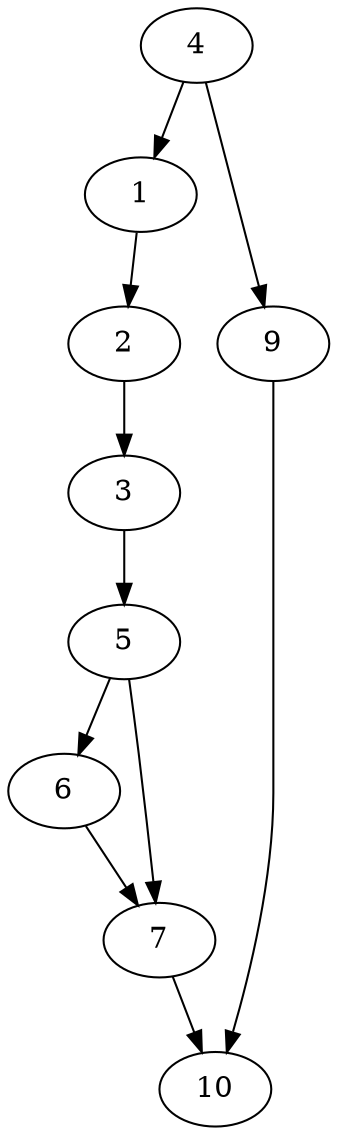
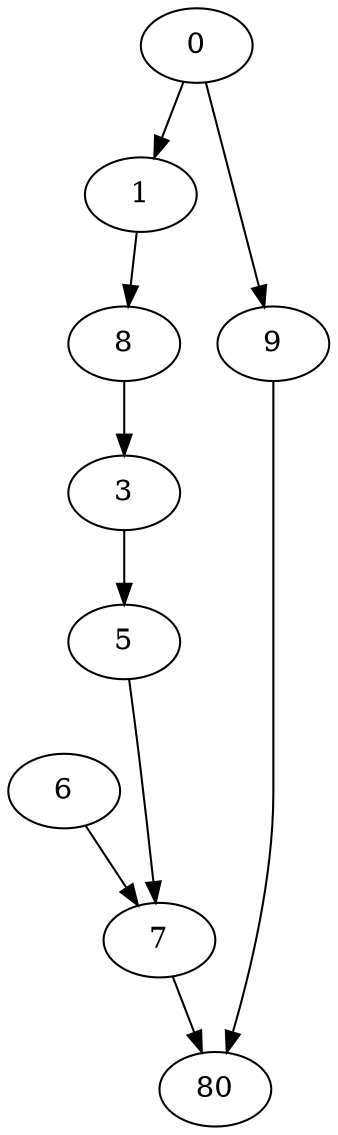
(197, 46) -> (197, 46)
(124, 344) -> (124, 344)
(98, 707) -> none
(215, 1089) -> (215, 1089)
